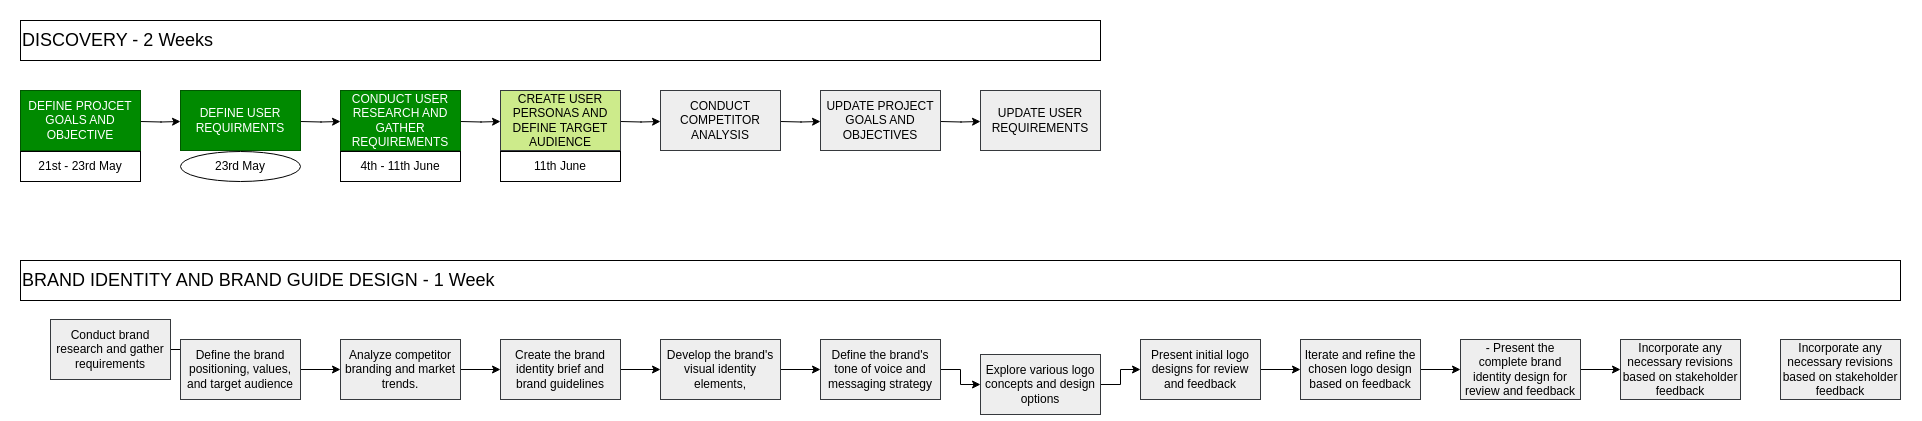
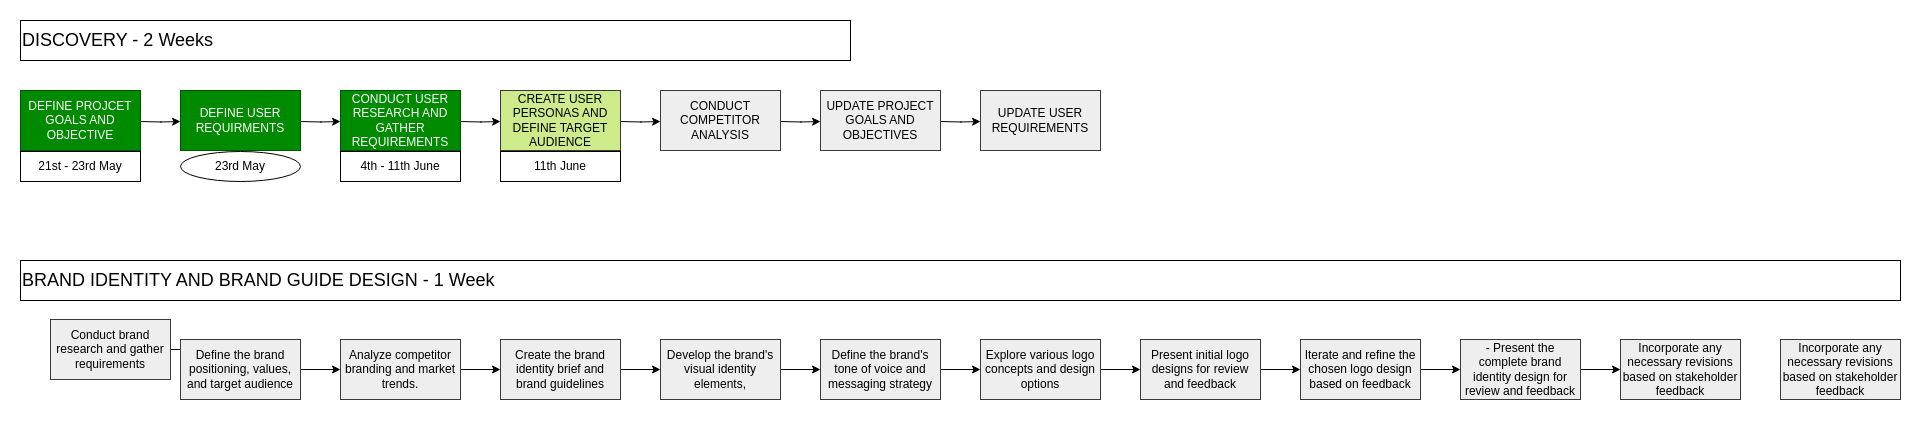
(561, 41) -> (436, 41)
(1041, 385) -> (1041, 370)
